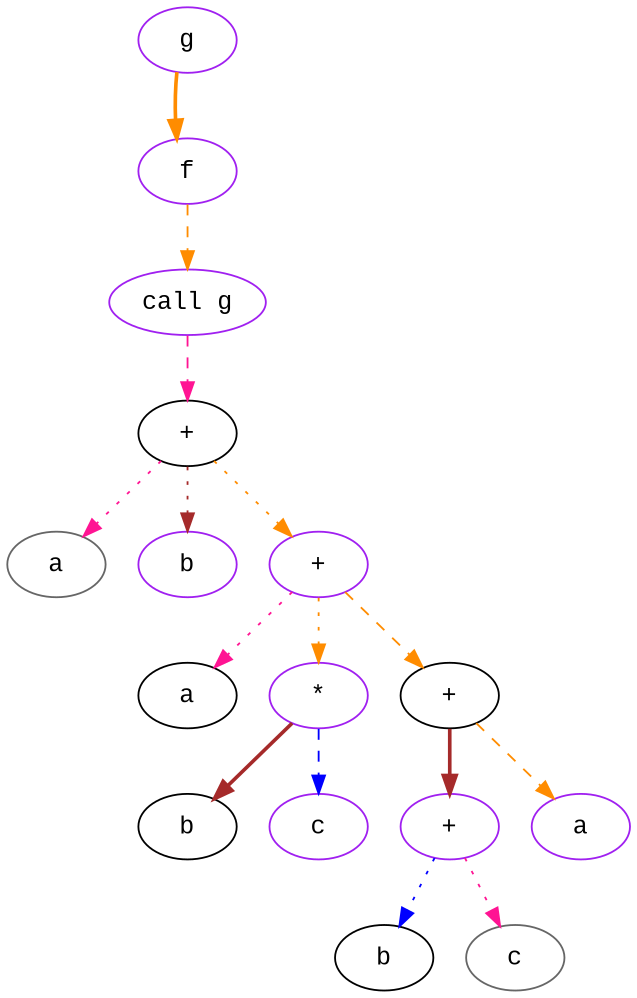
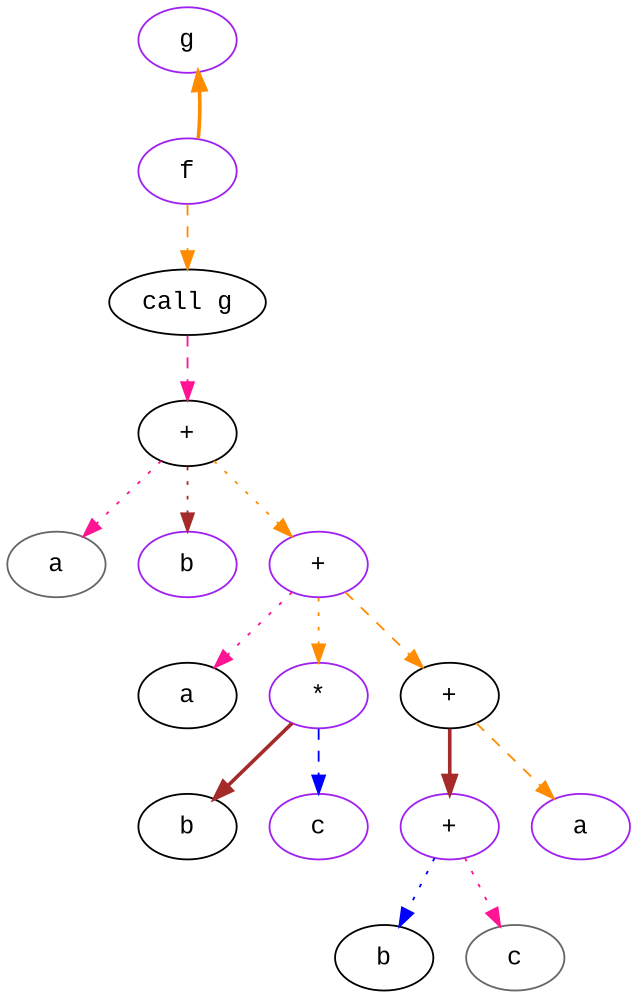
(175, 96) -> (200, 115)
(188, 302) -> (188, 302)
